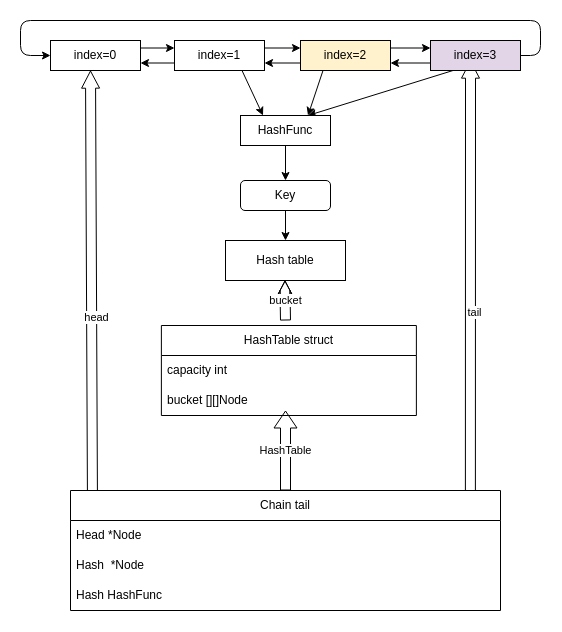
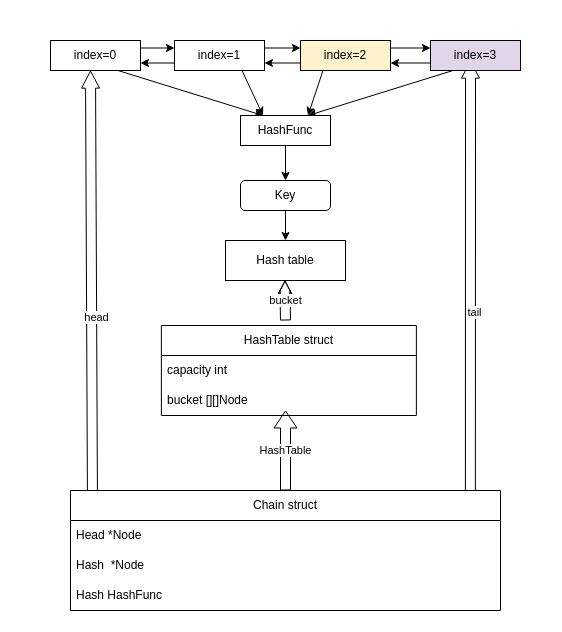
(280, 21) -> none
none -> (187, 92)
(286, 506) -> (286, 506)
